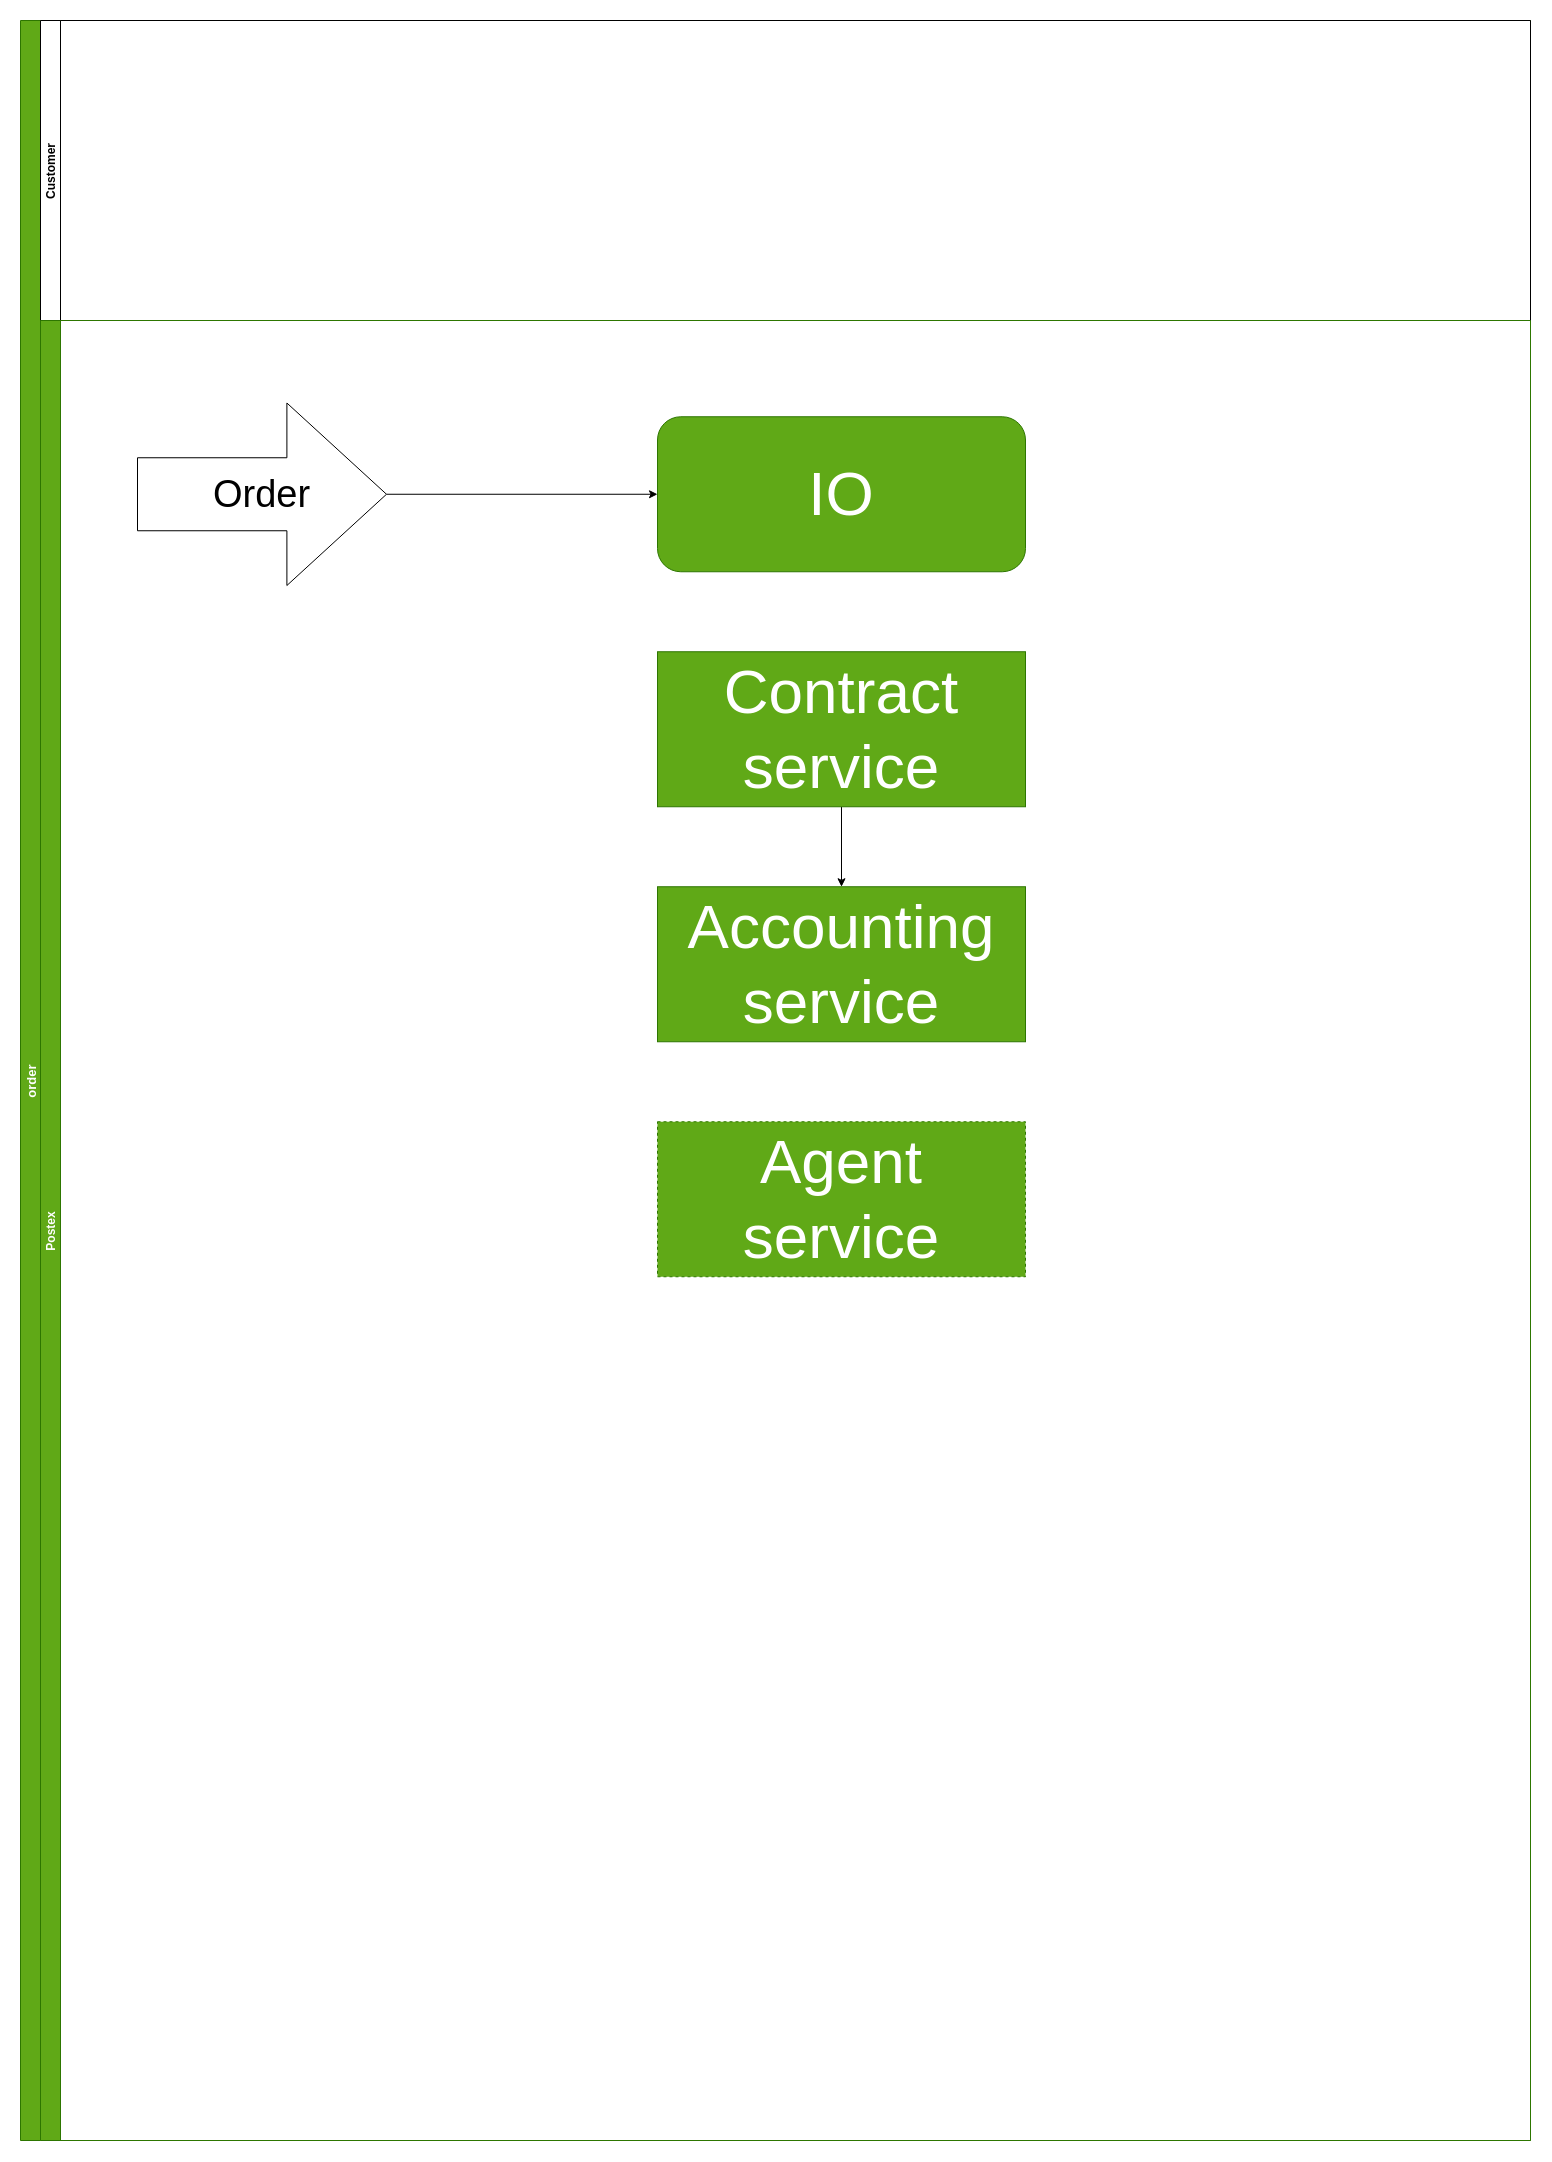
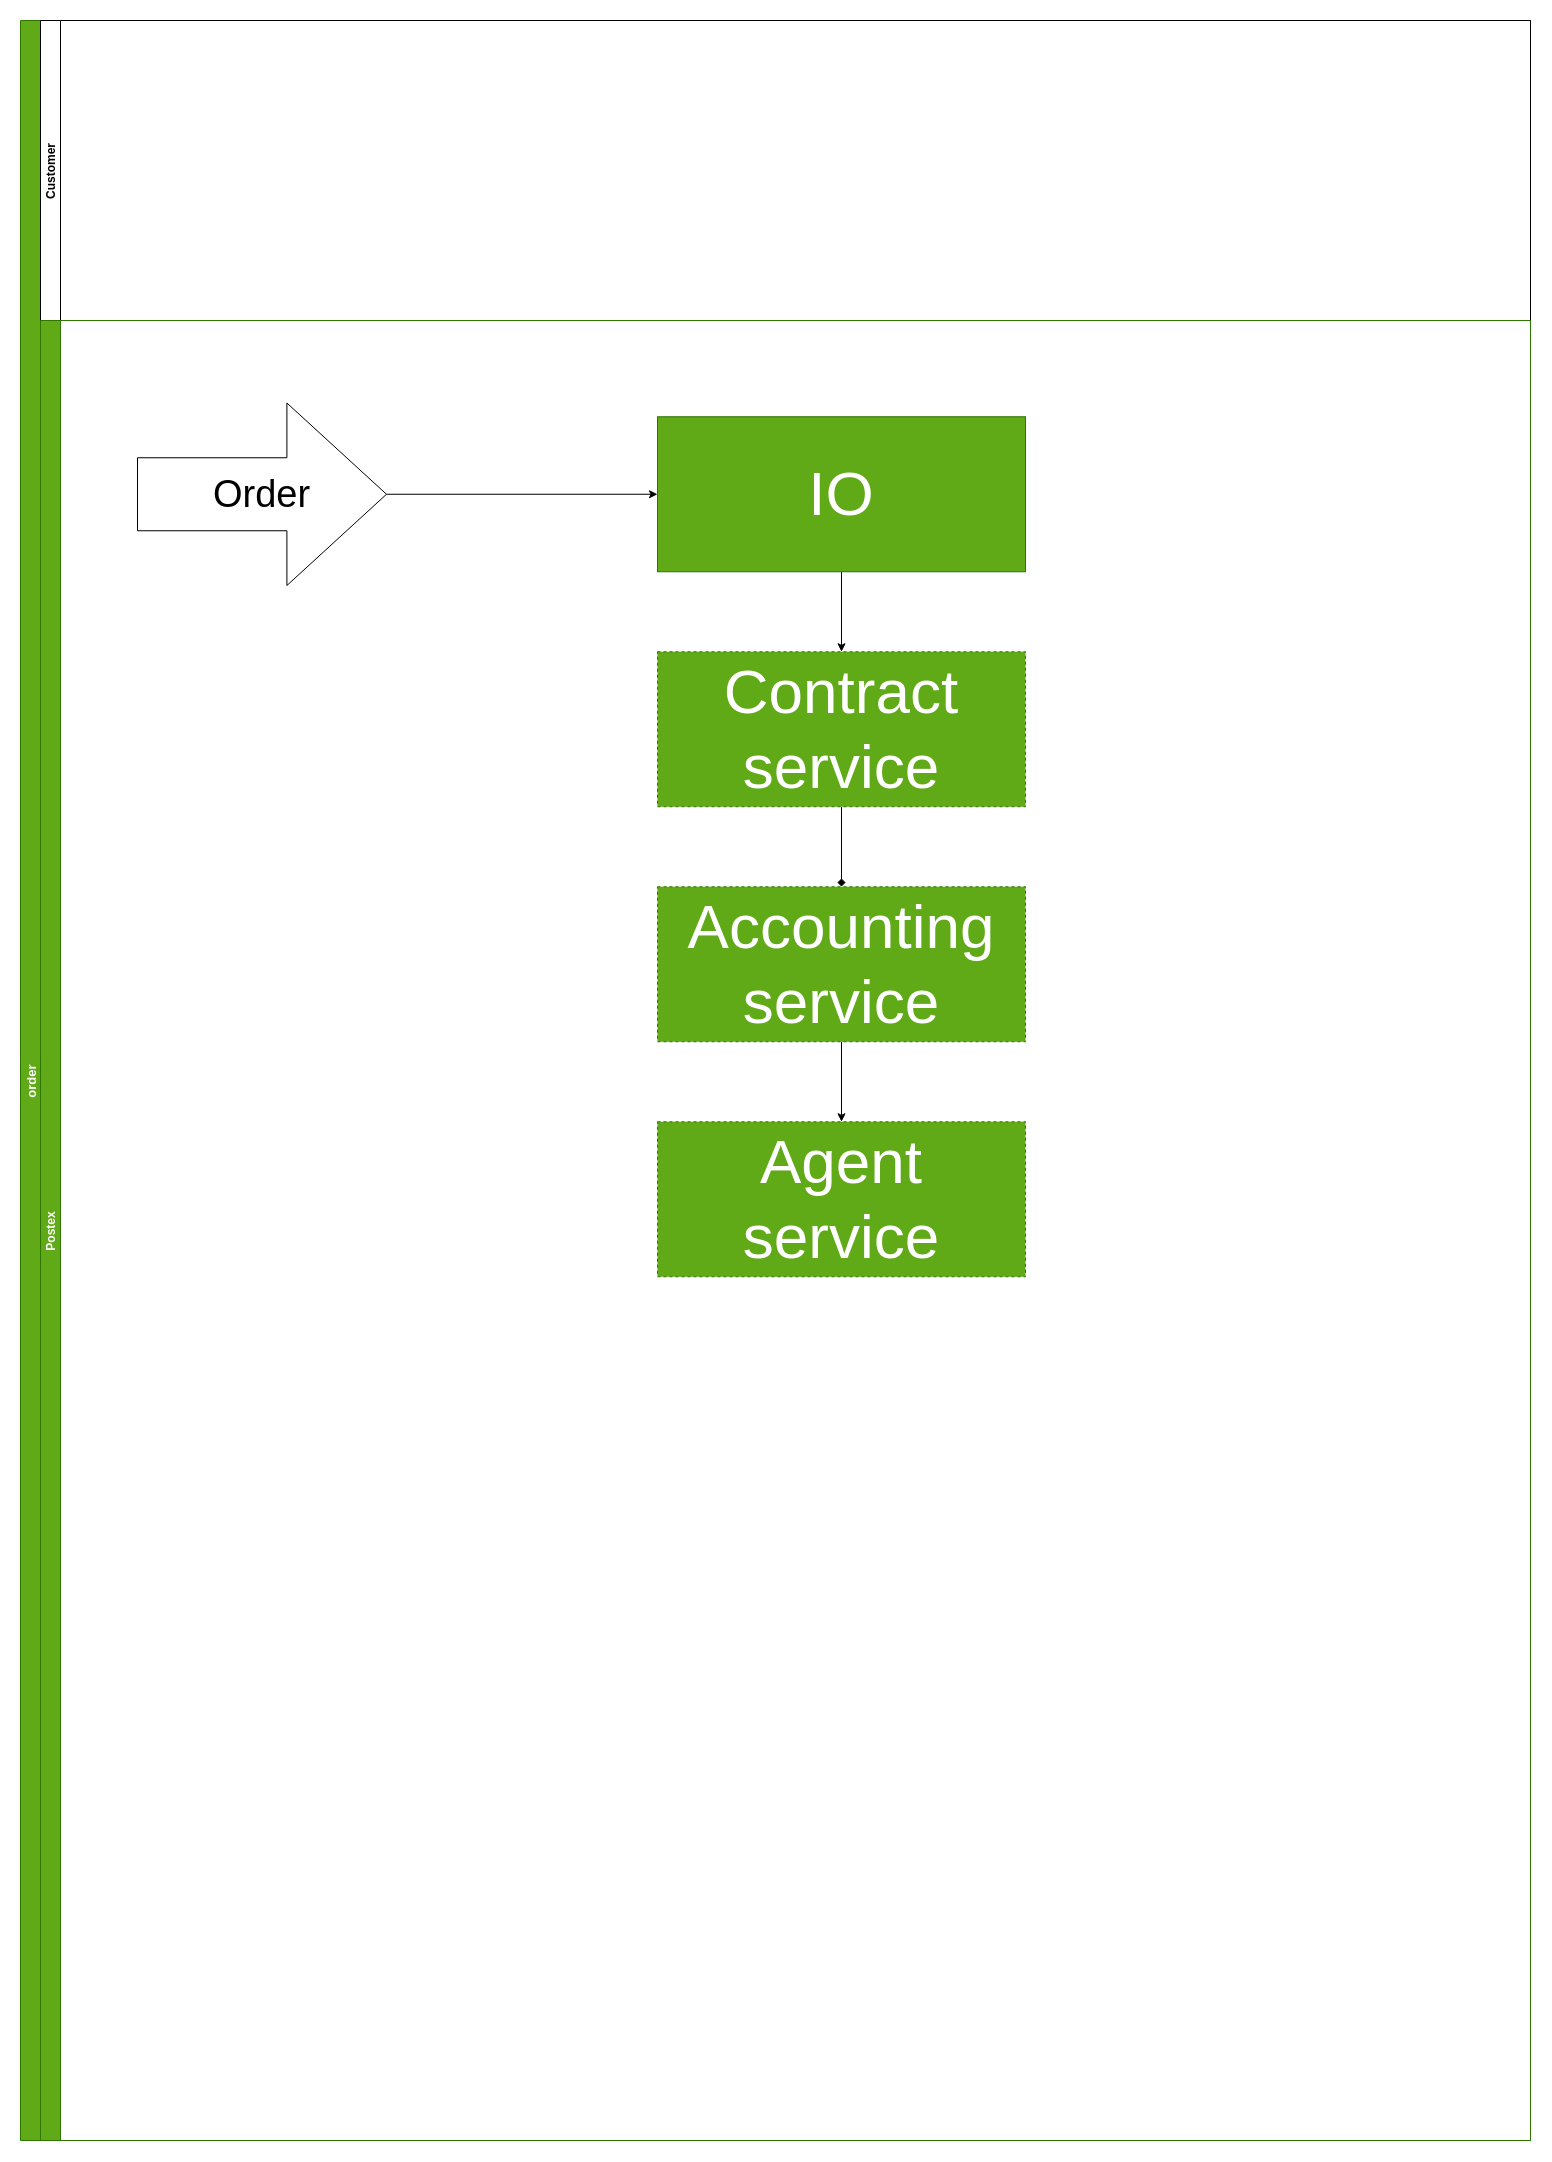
(842, 494) -> (842, 494)
none -> (842, 608)
(842, 729) -> (842, 729)
(842, 878) -> (842, 877)
(842, 964) -> (842, 964)
none -> (842, 1078)
